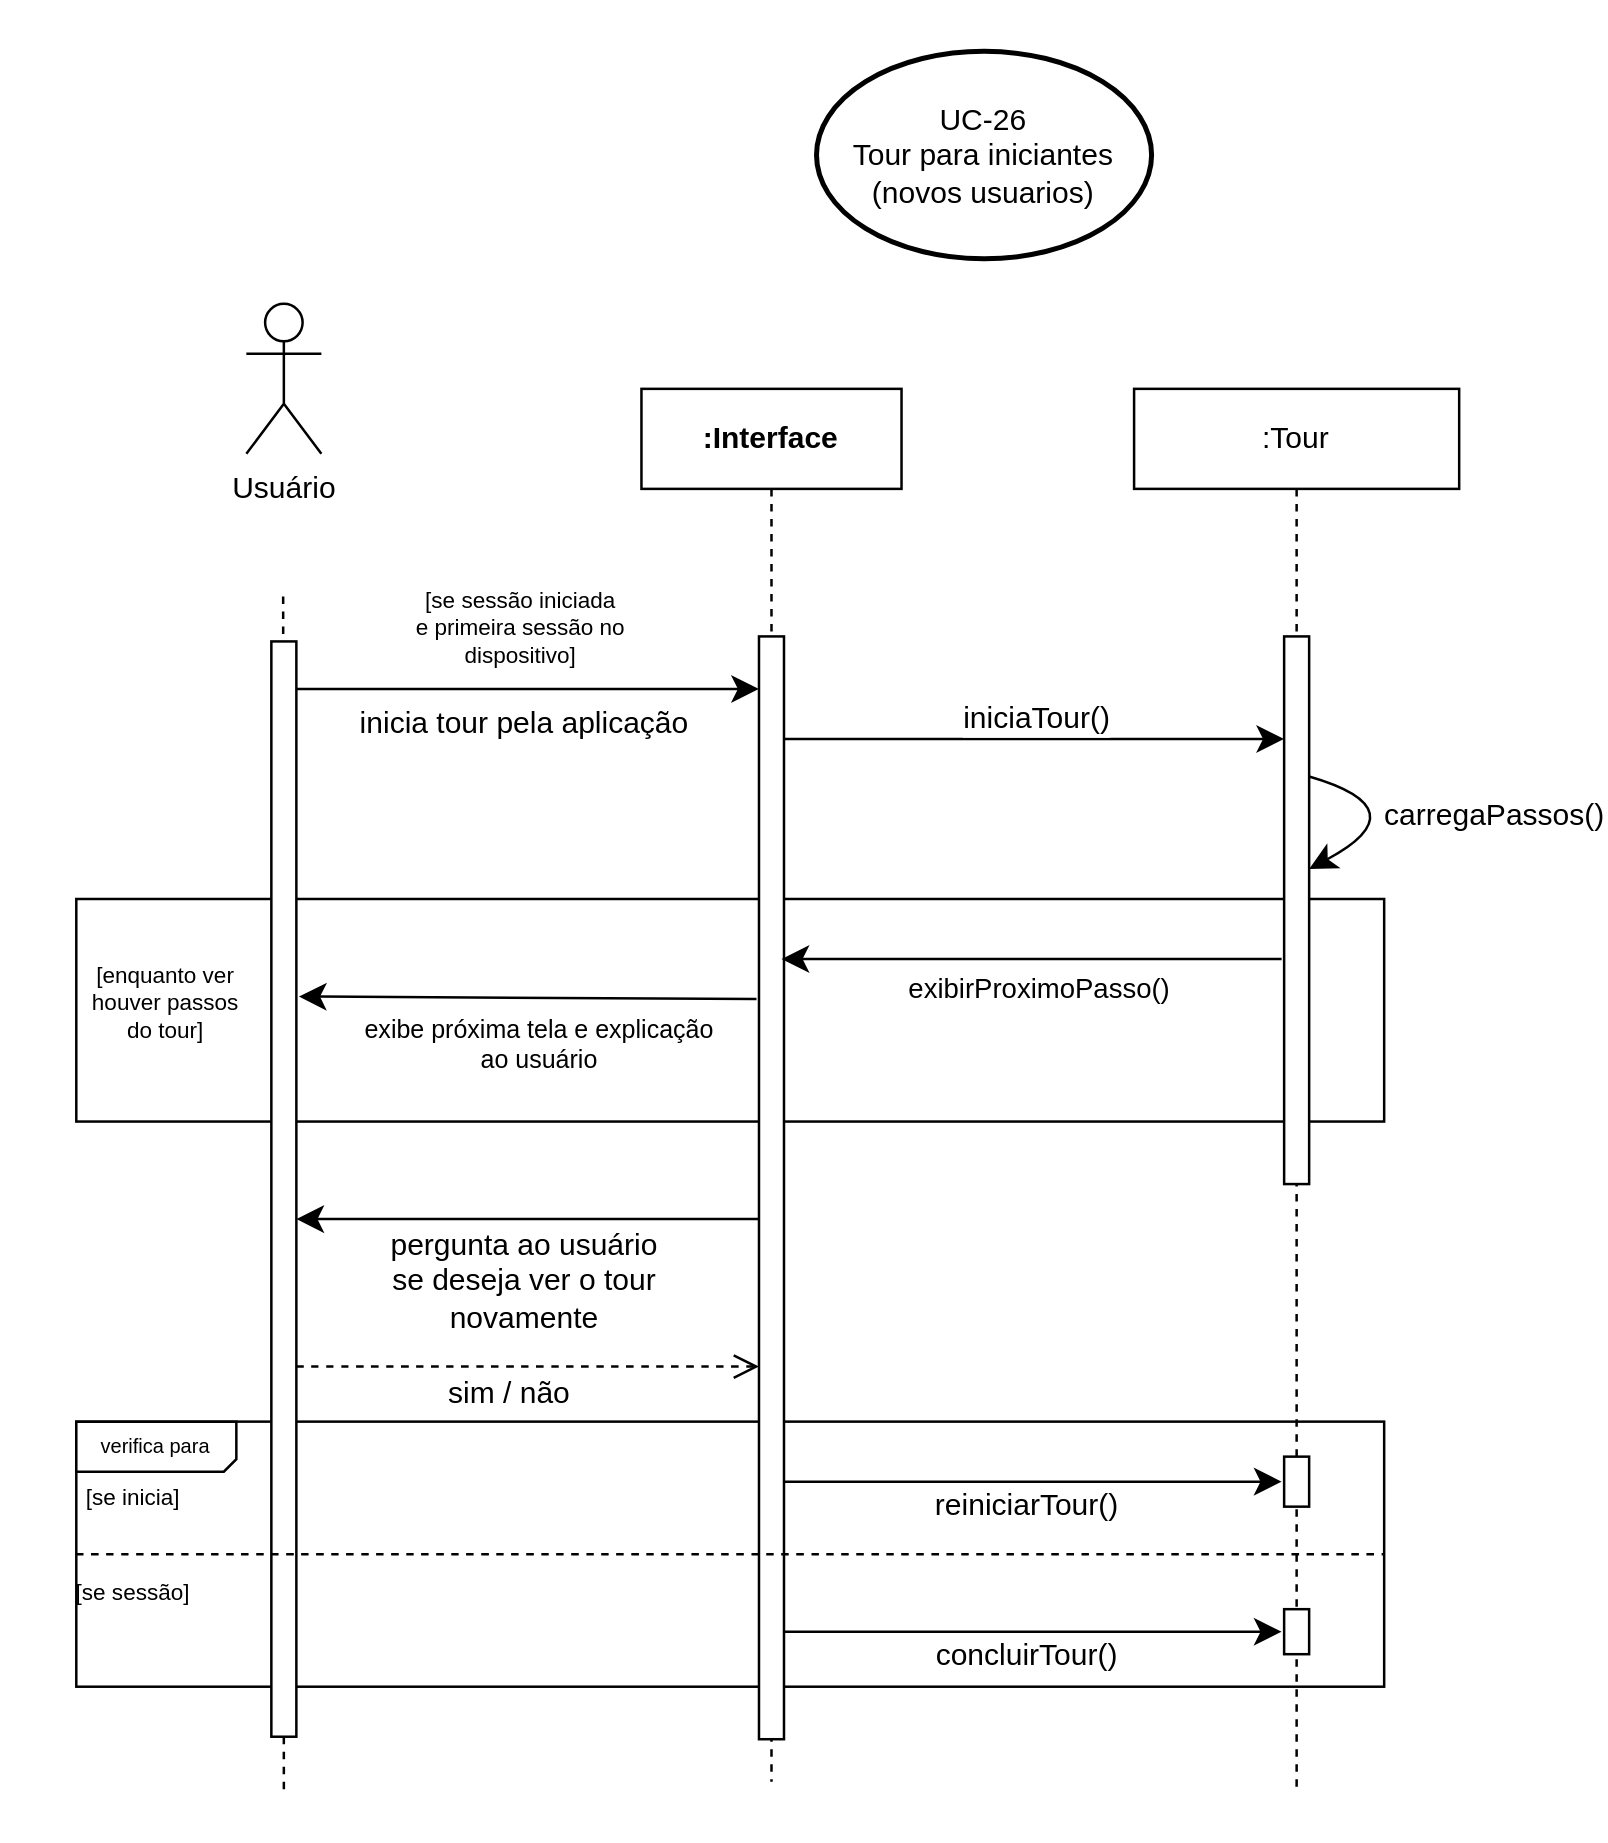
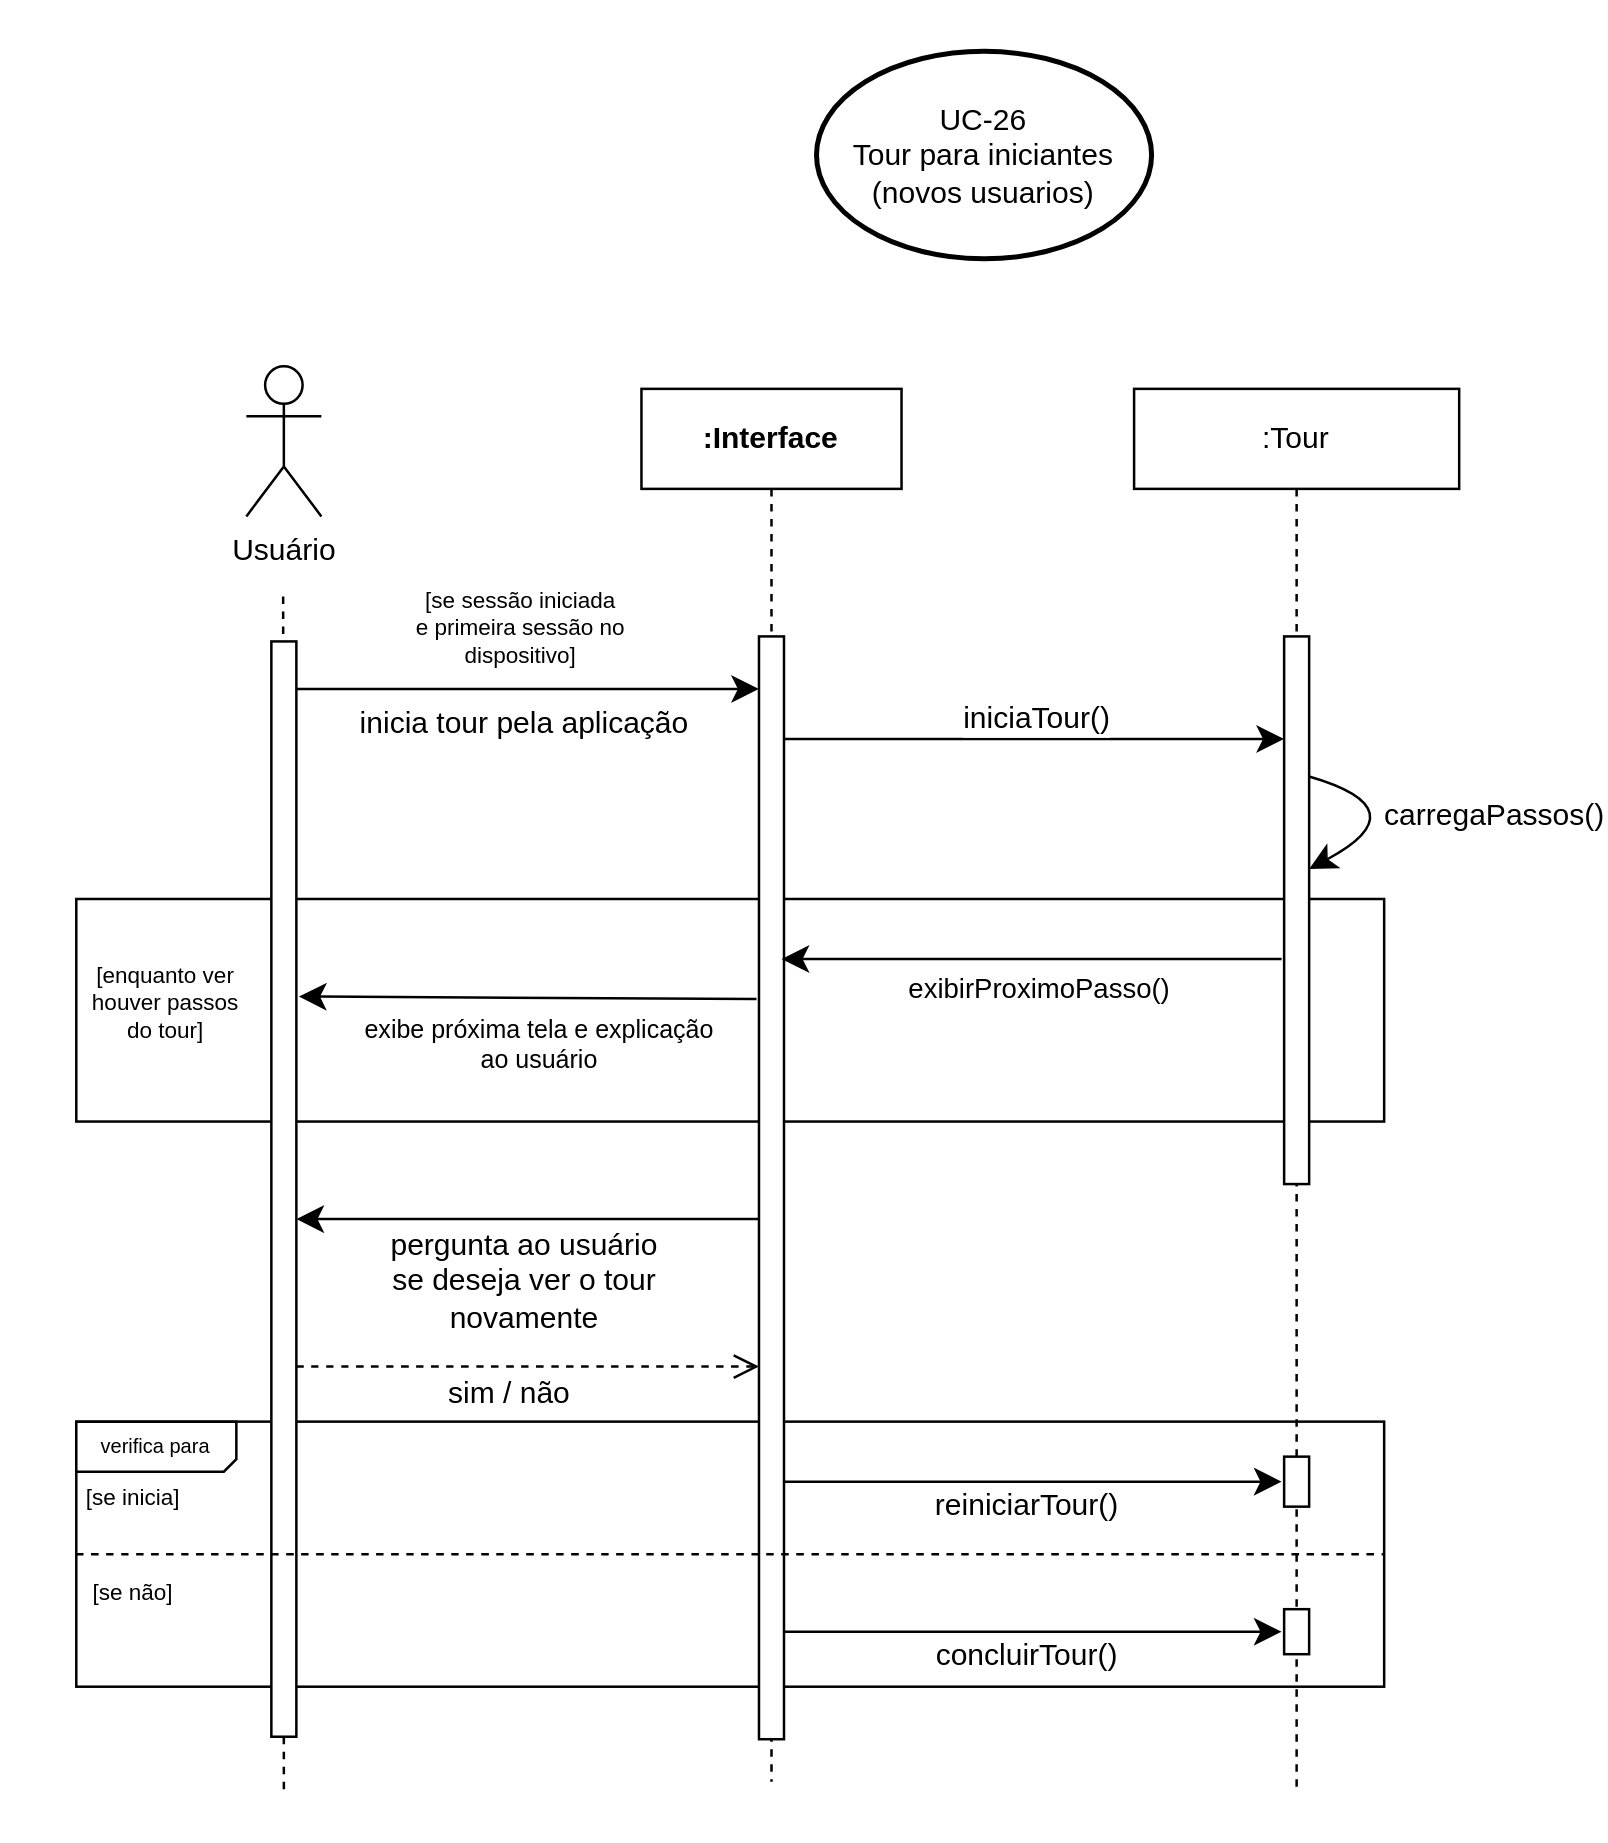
(284, 379) -> (284, 441)
(134, 1594) -> (134, 1594)
